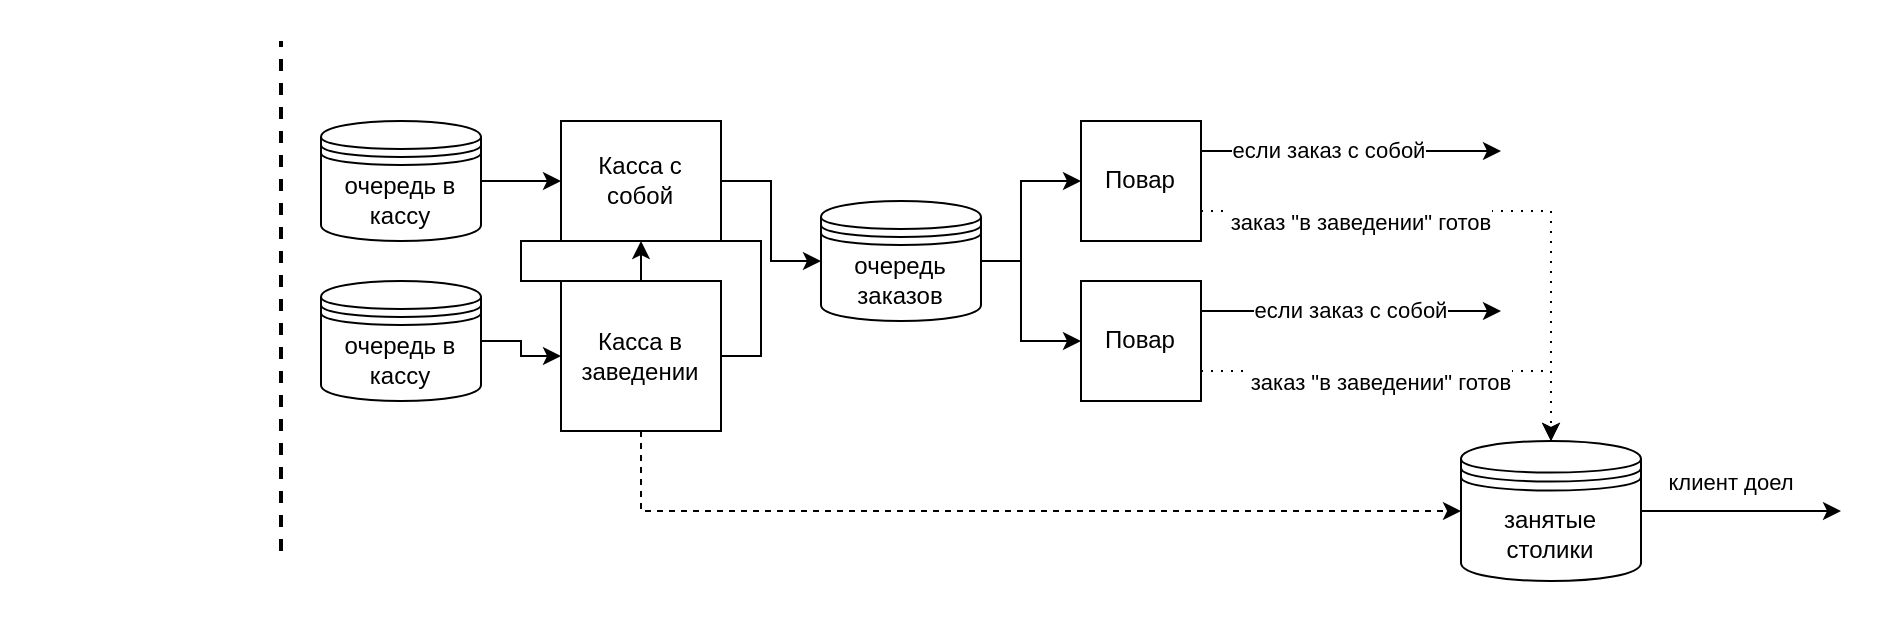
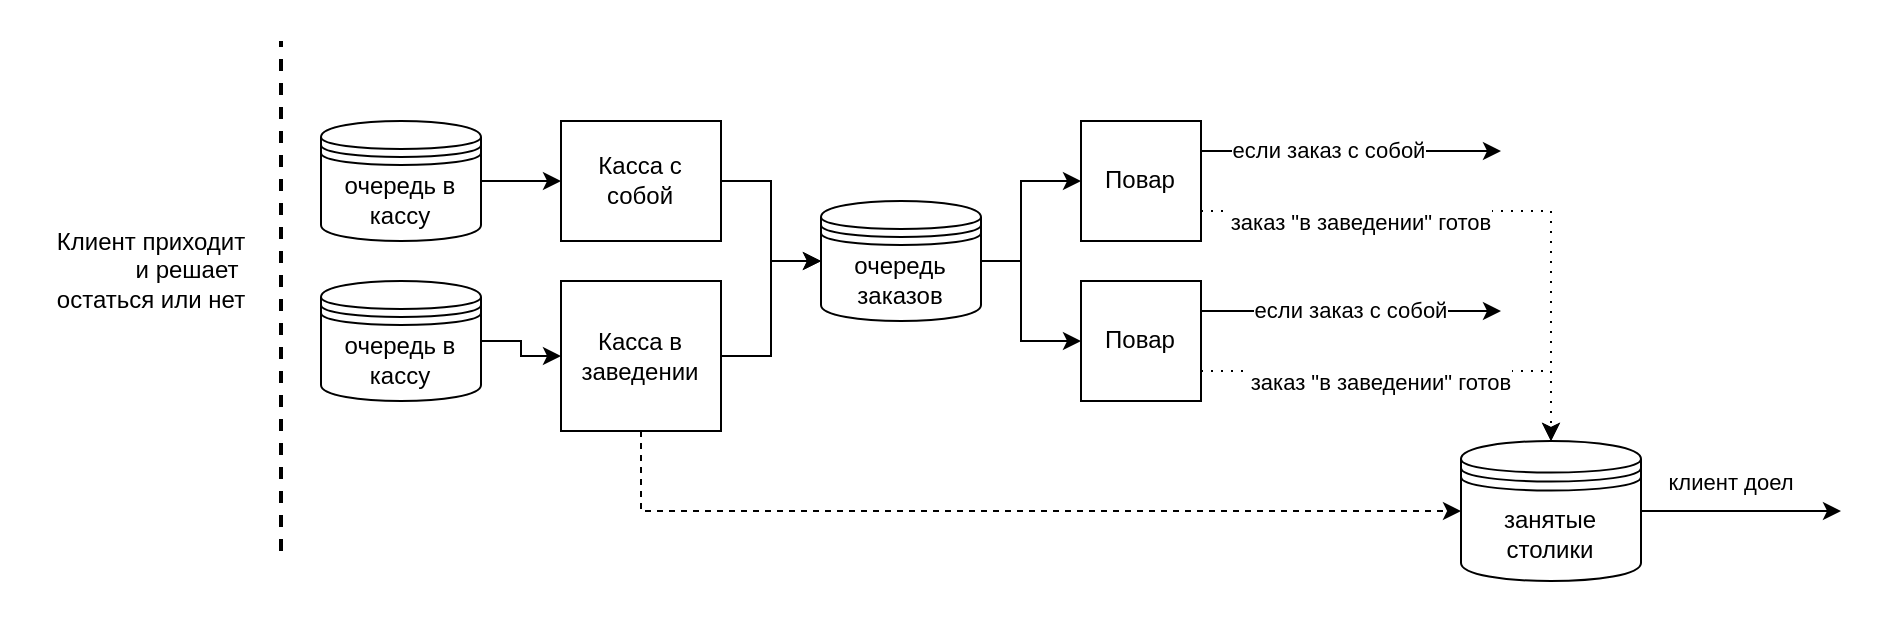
none -> (151, 271)
(761, 280) -> (771, 317)
